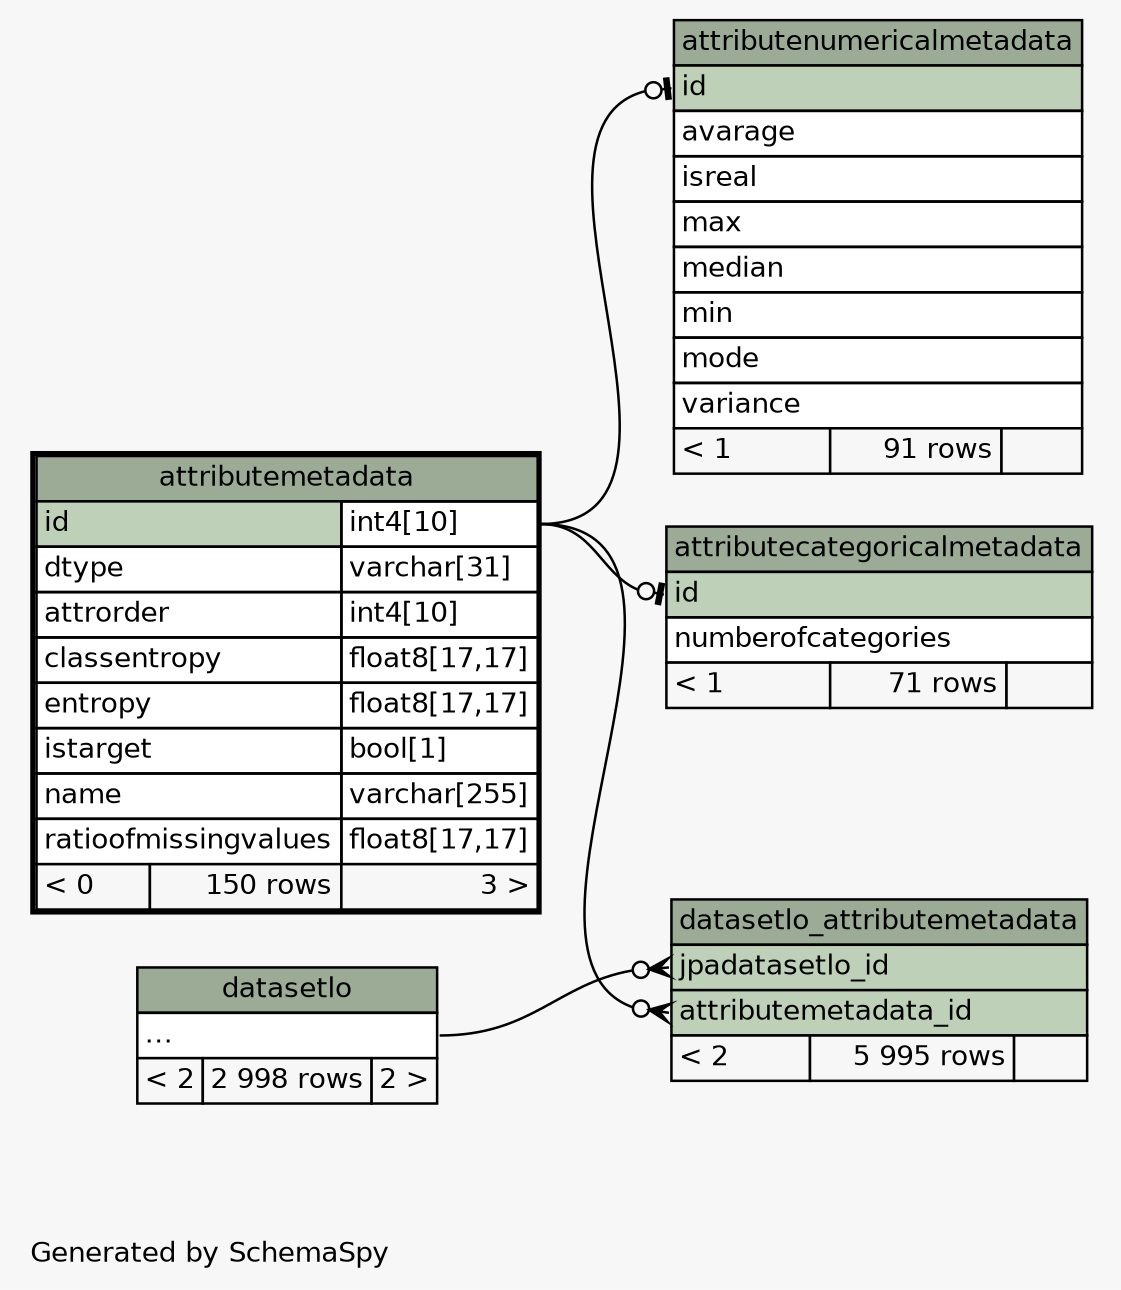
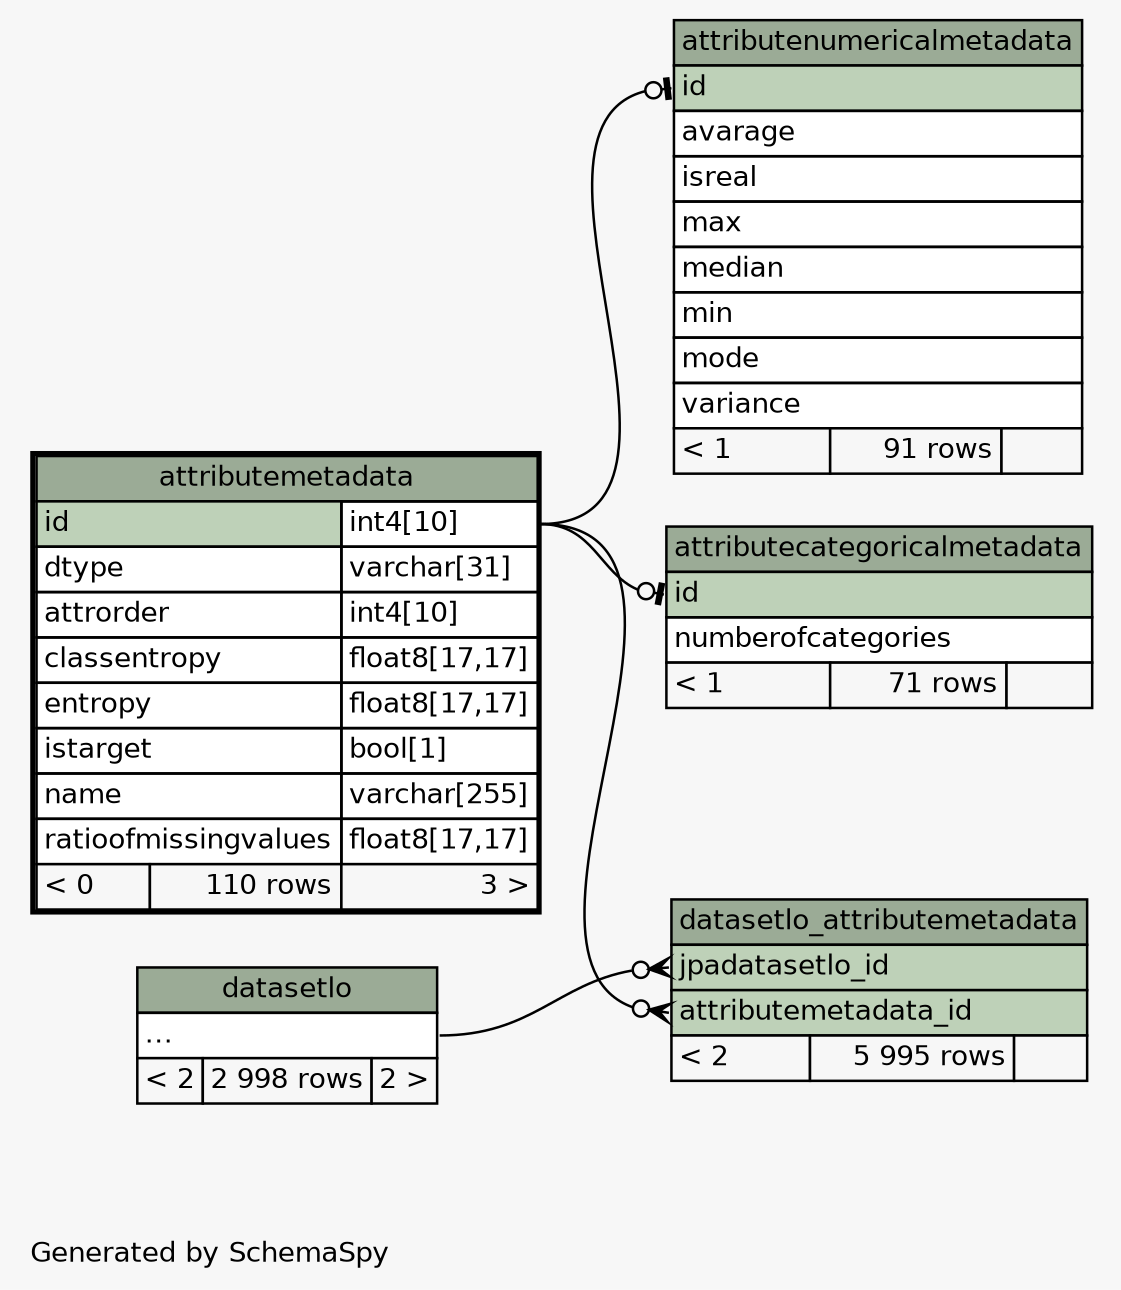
(270, 886) -> (270, 886)
